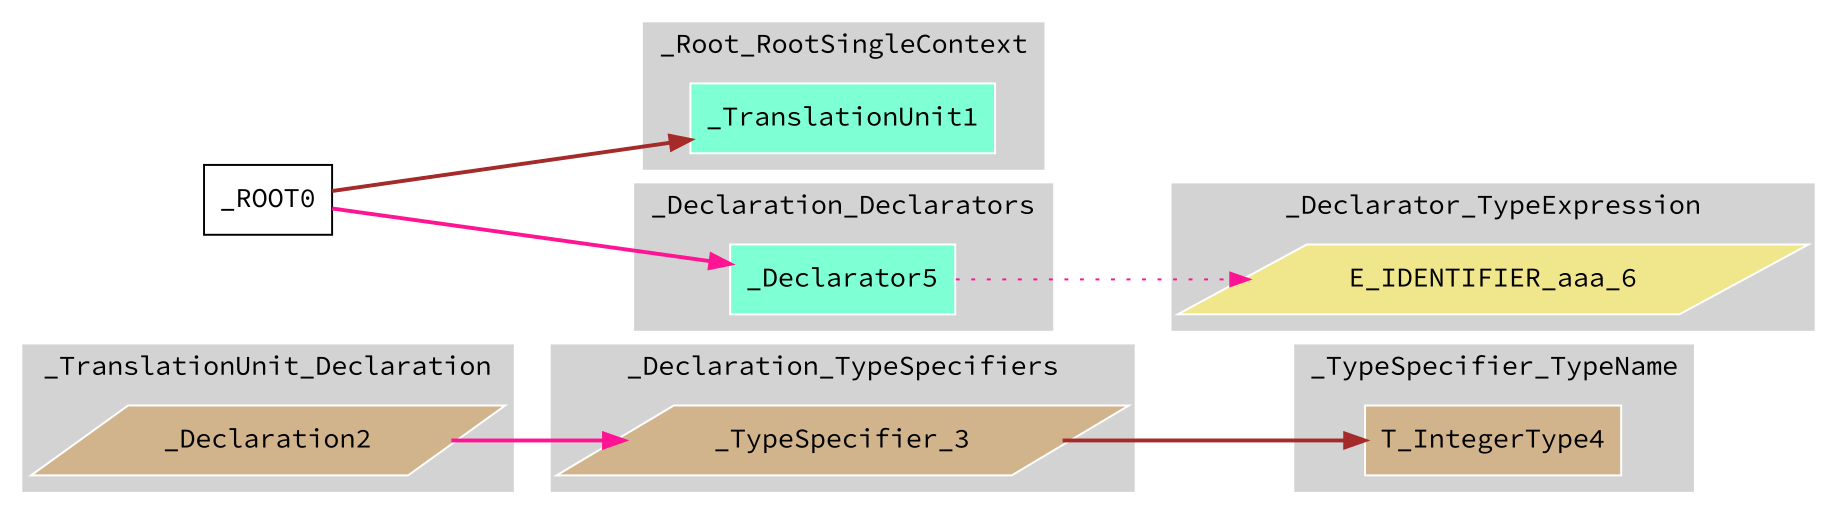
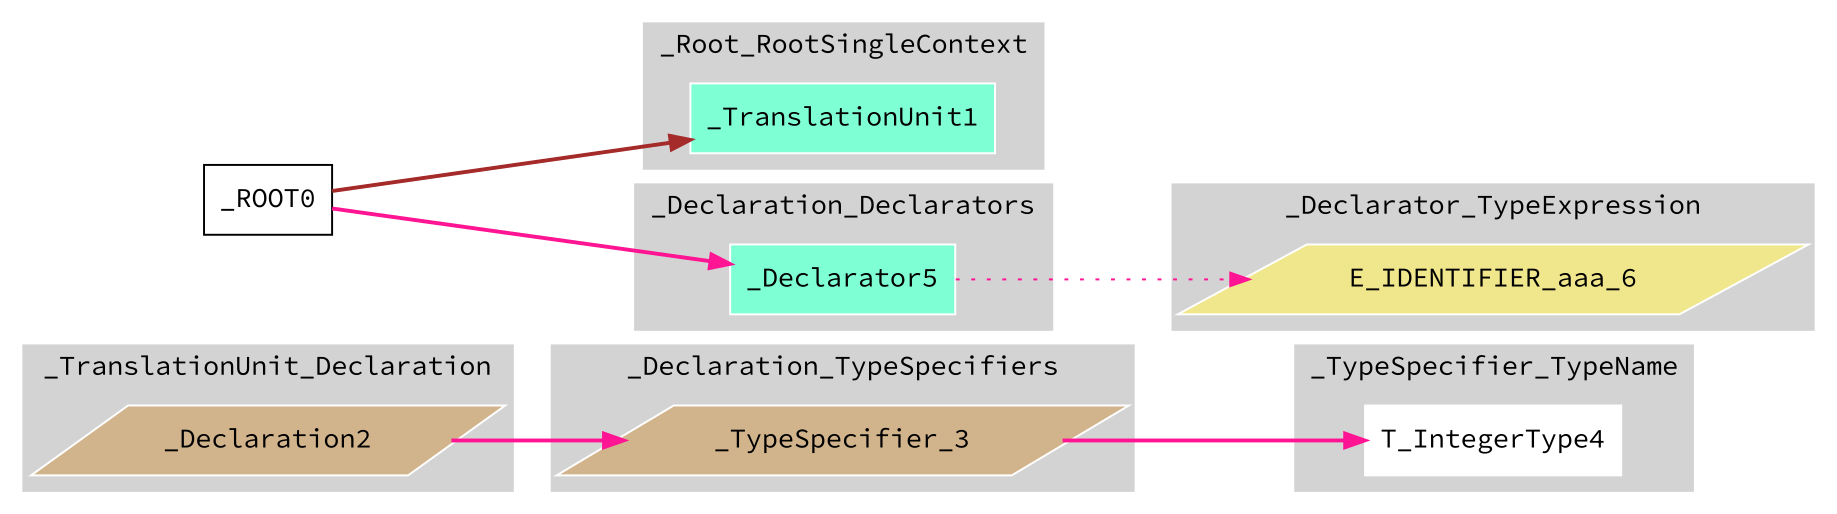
(1204, 440) -> (1204, 440)
(1493, 440) -> (1493, 440)
